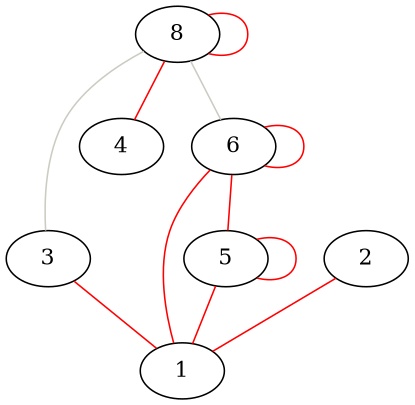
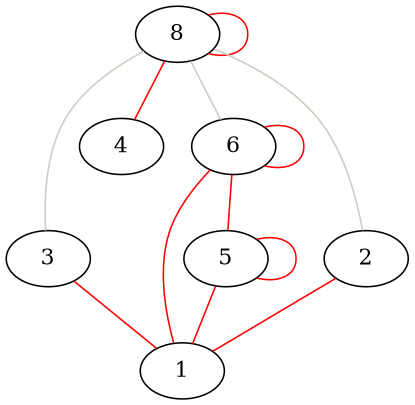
none -> (316, 117)
